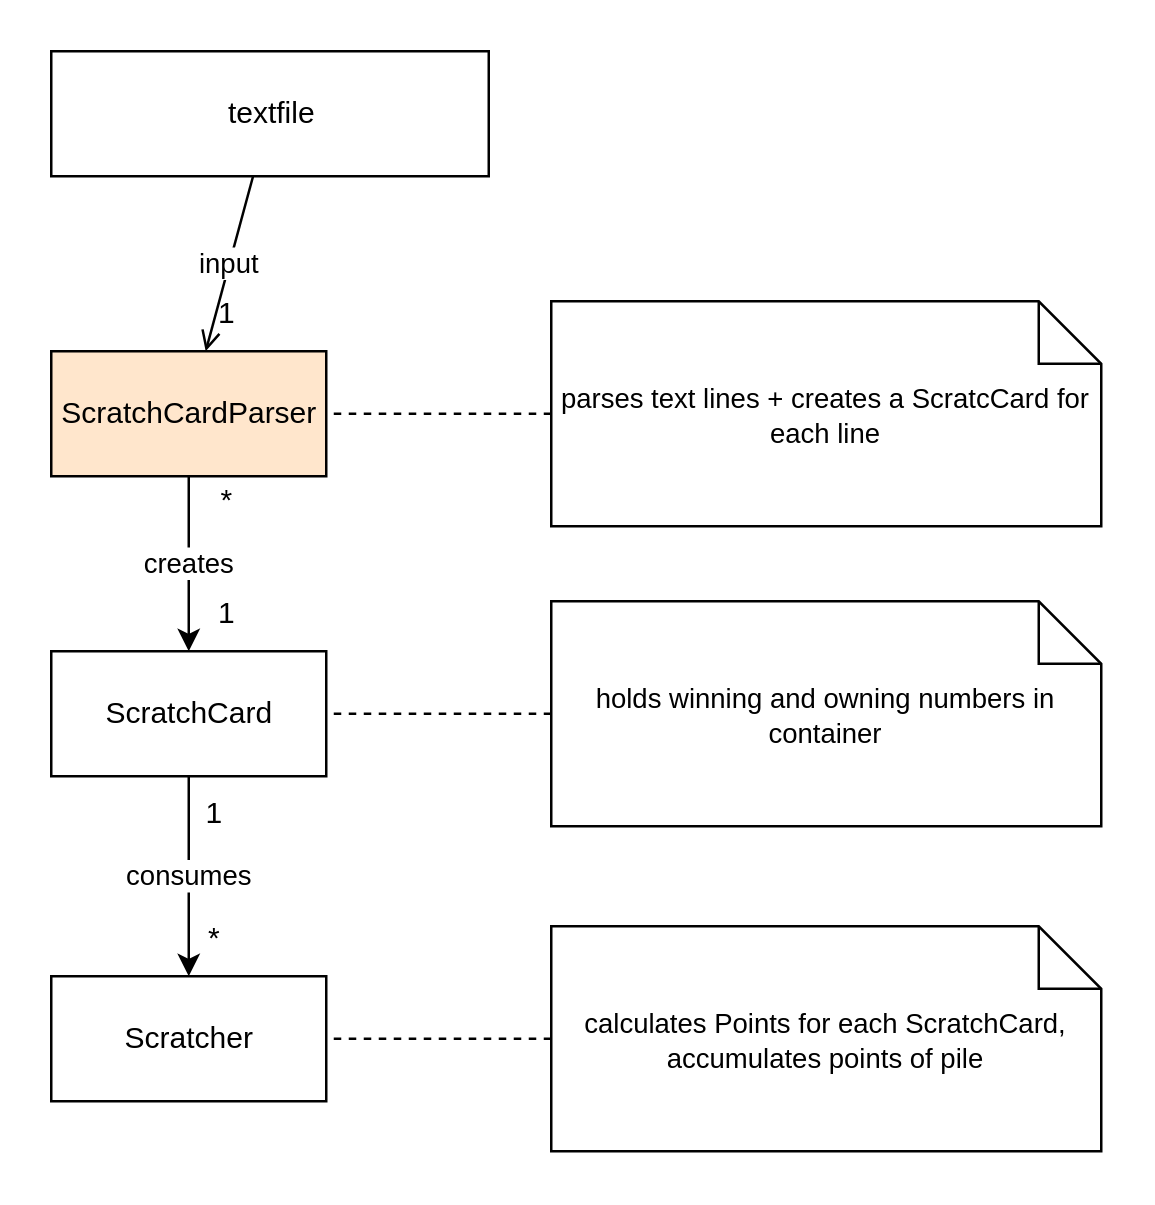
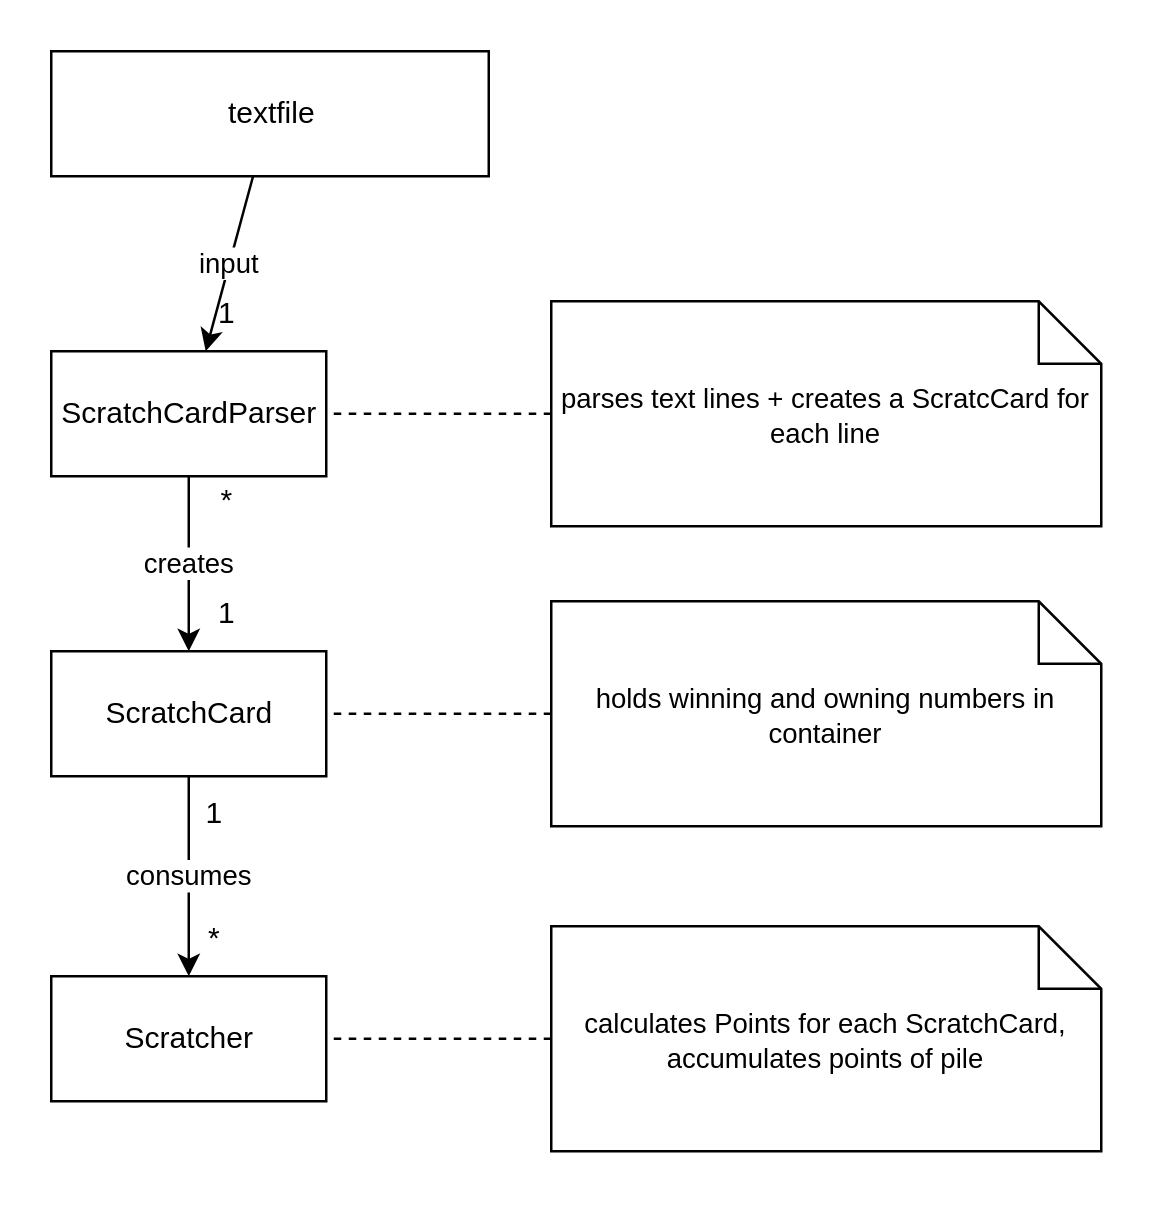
(209, 338) -> (210, 334)
(189, 414) -> (189, 414)
